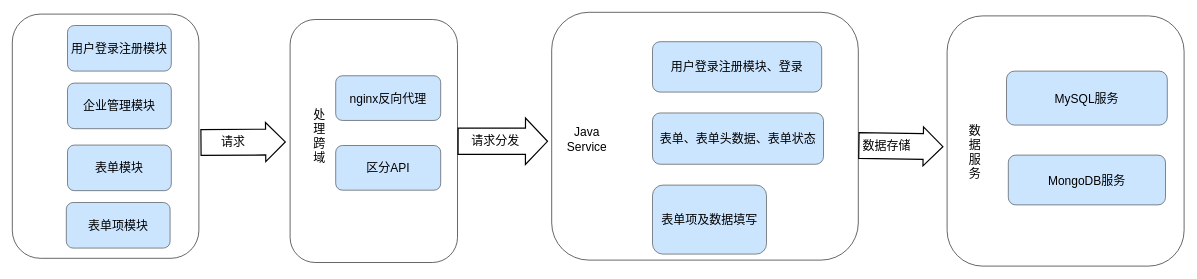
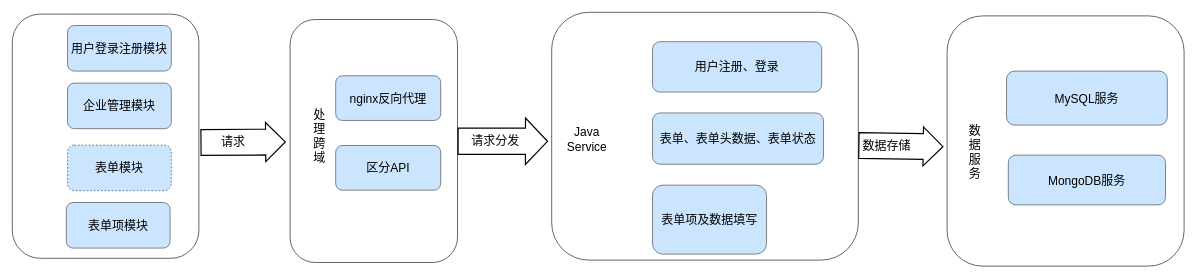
(737, 67) -> (737, 67)
(119, 168) -> (119, 168)
